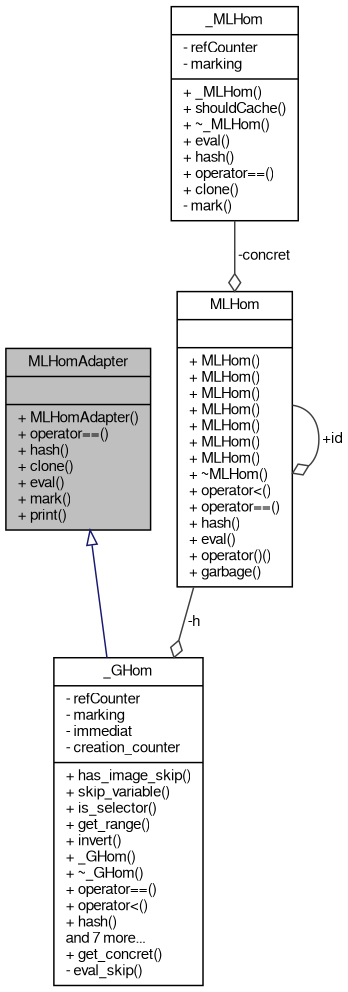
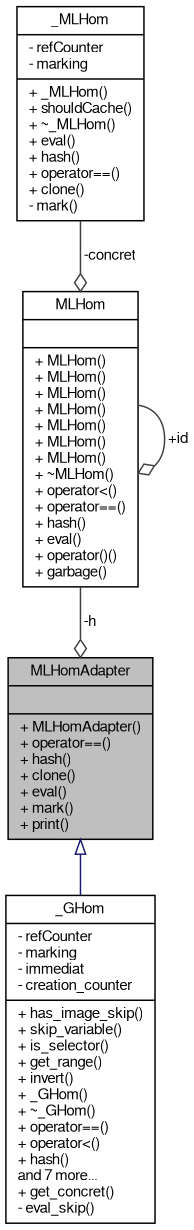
(186, 614) -> (80, 613)
